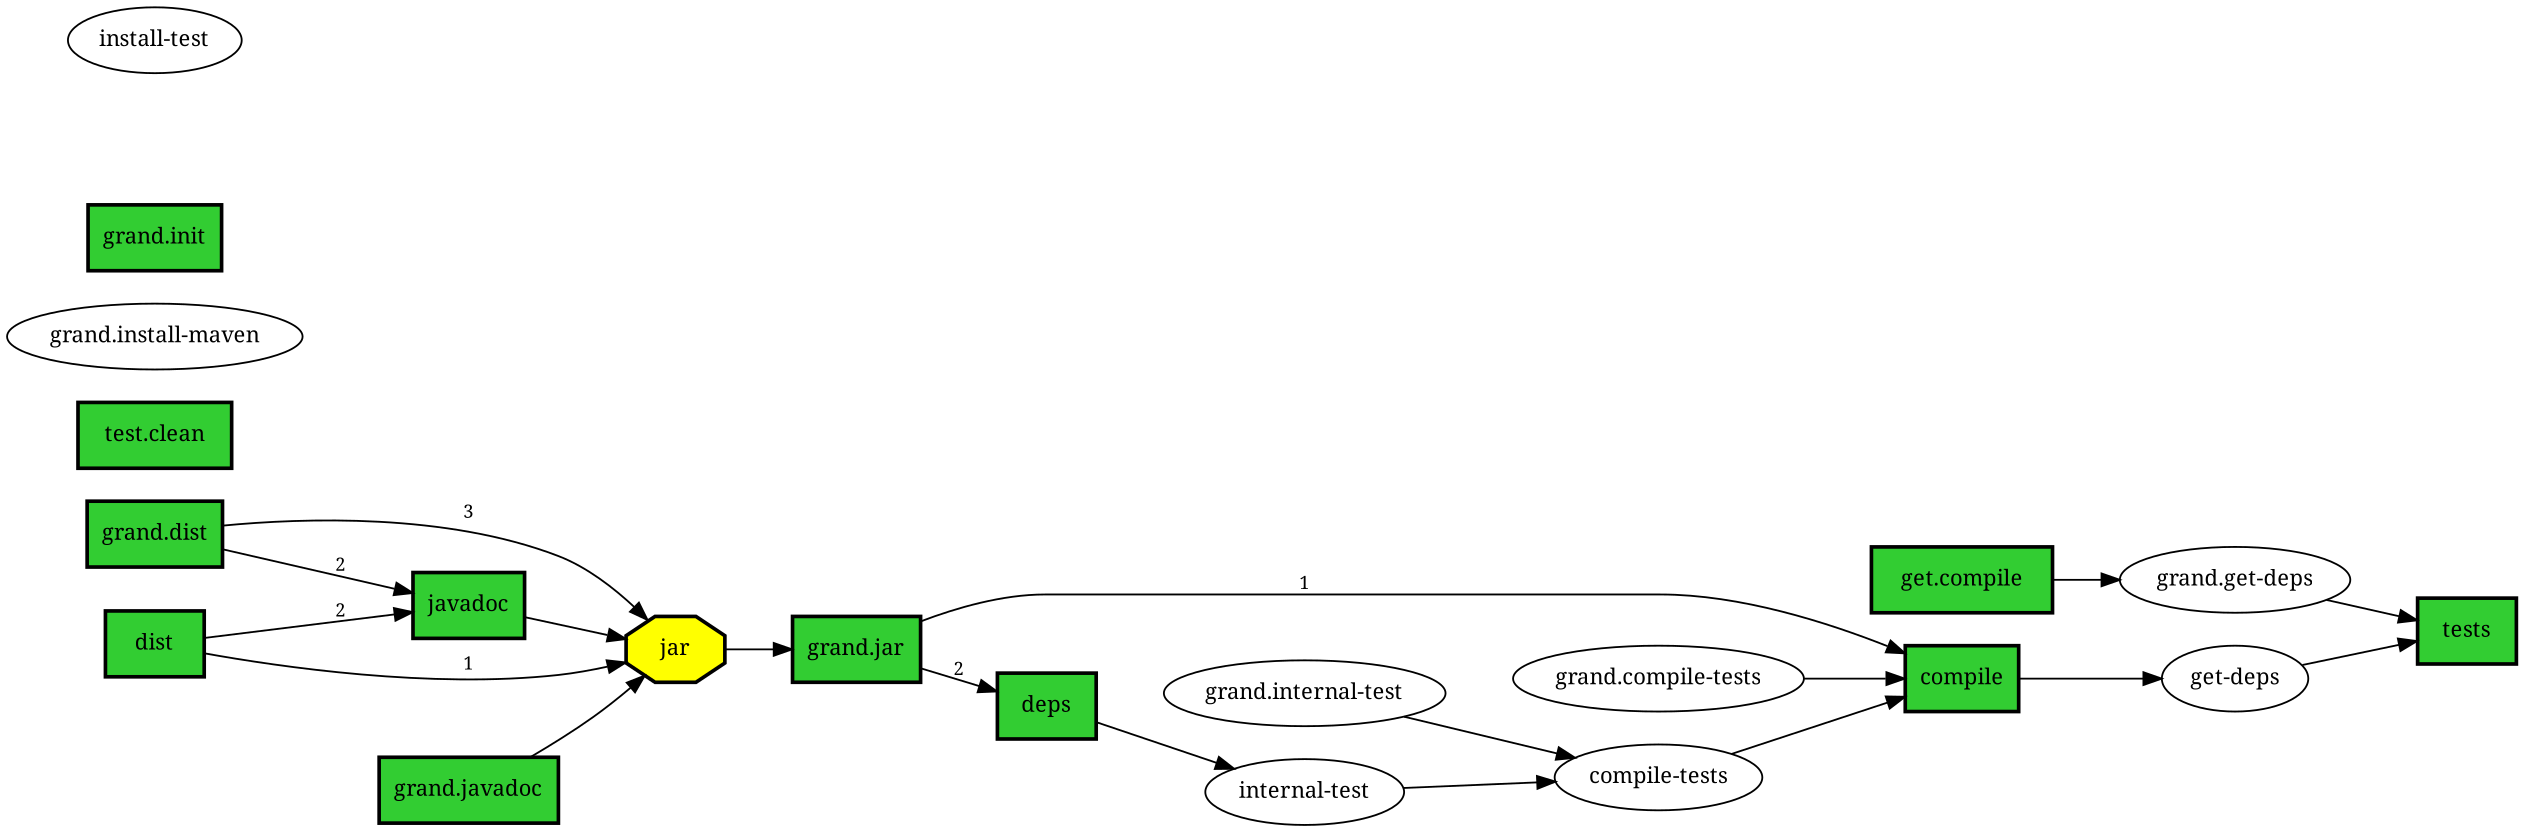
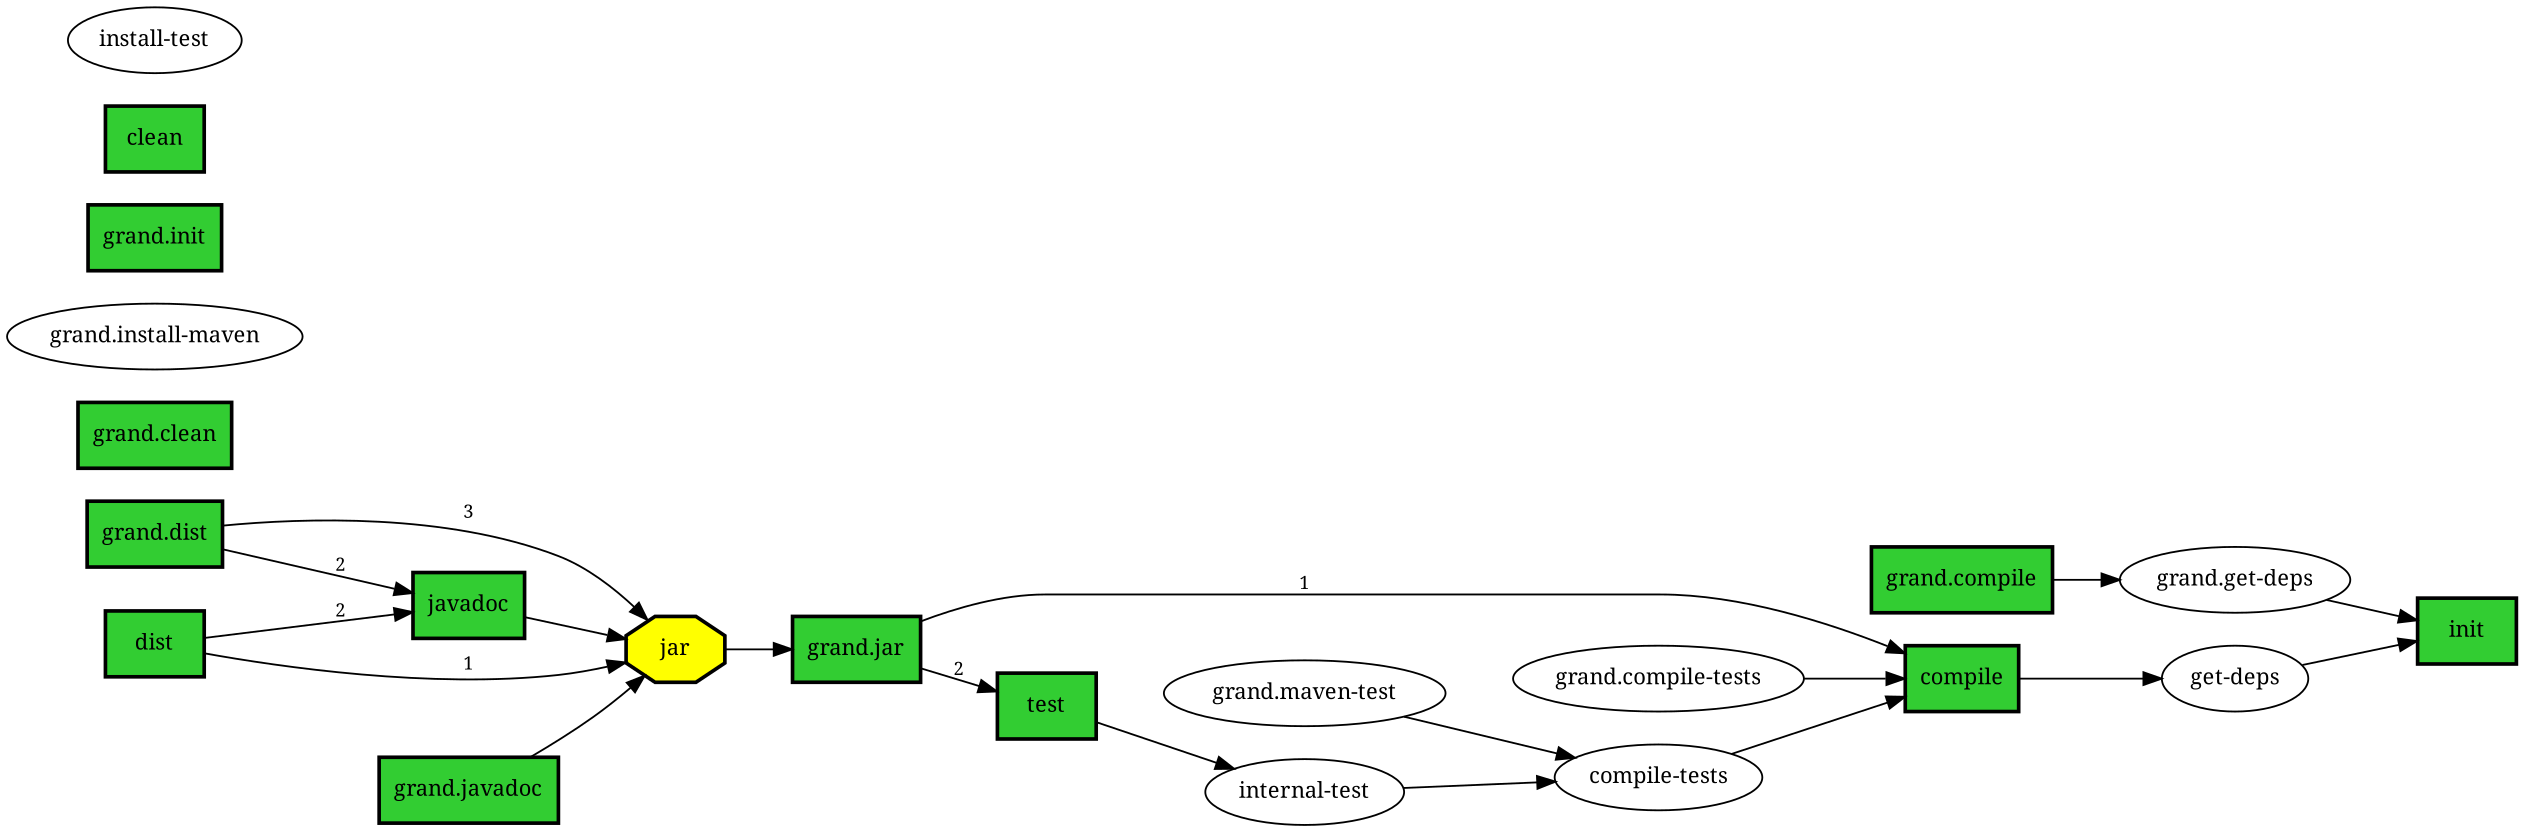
none -> (155, 139)
(155, 435) -> (155, 435)
(1962, 580) -> (1962, 580)
(2467, 631) -> (2467, 631)
(1305, 693) -> (1305, 693)
(1047, 706) -> (1047, 706)
